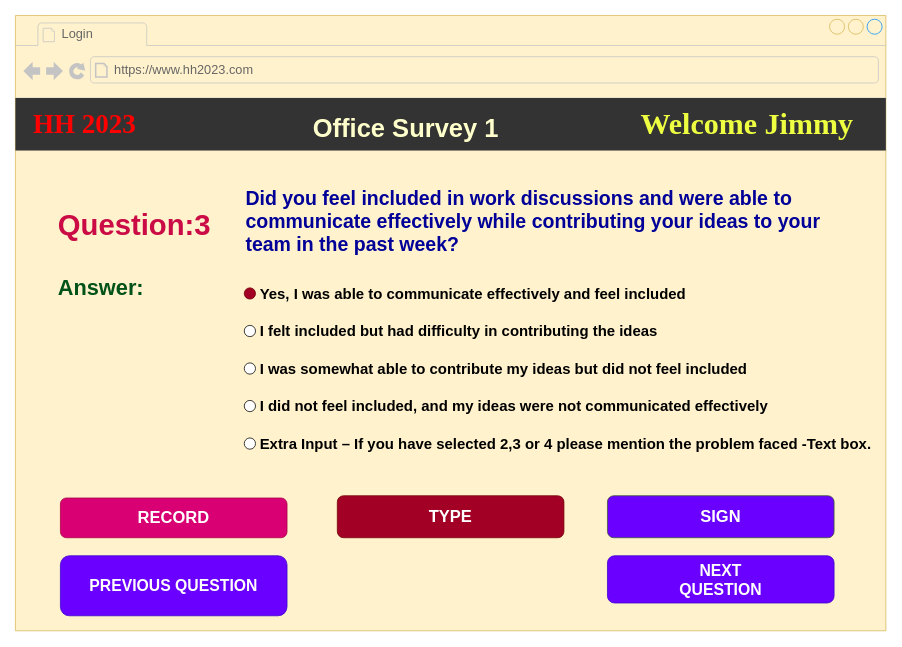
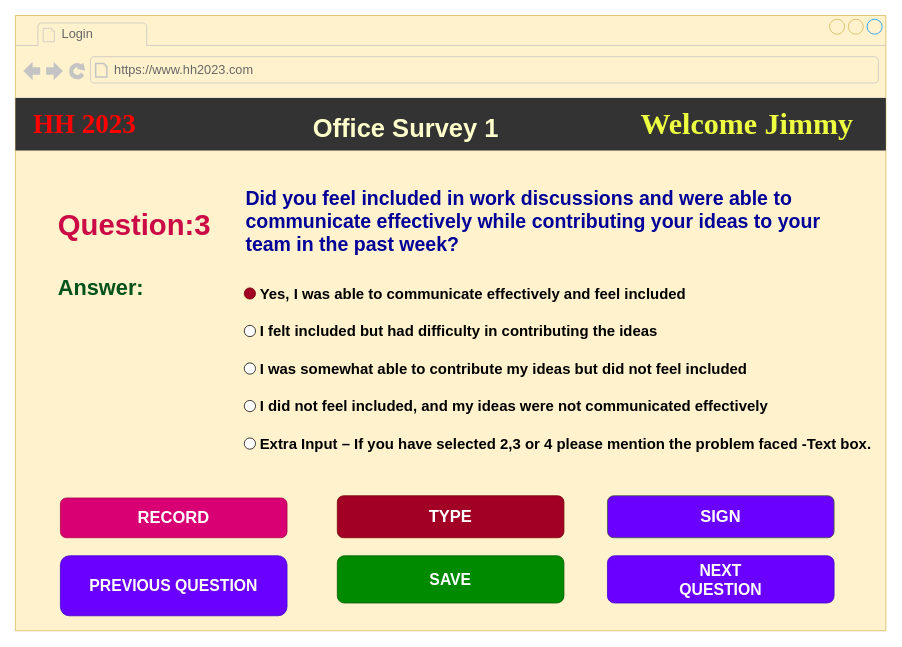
none -> (450, 579)
